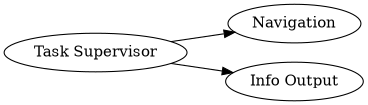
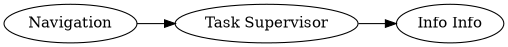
(197, 38) -> (151, 24)
(294, 81) -> (450, 24)
